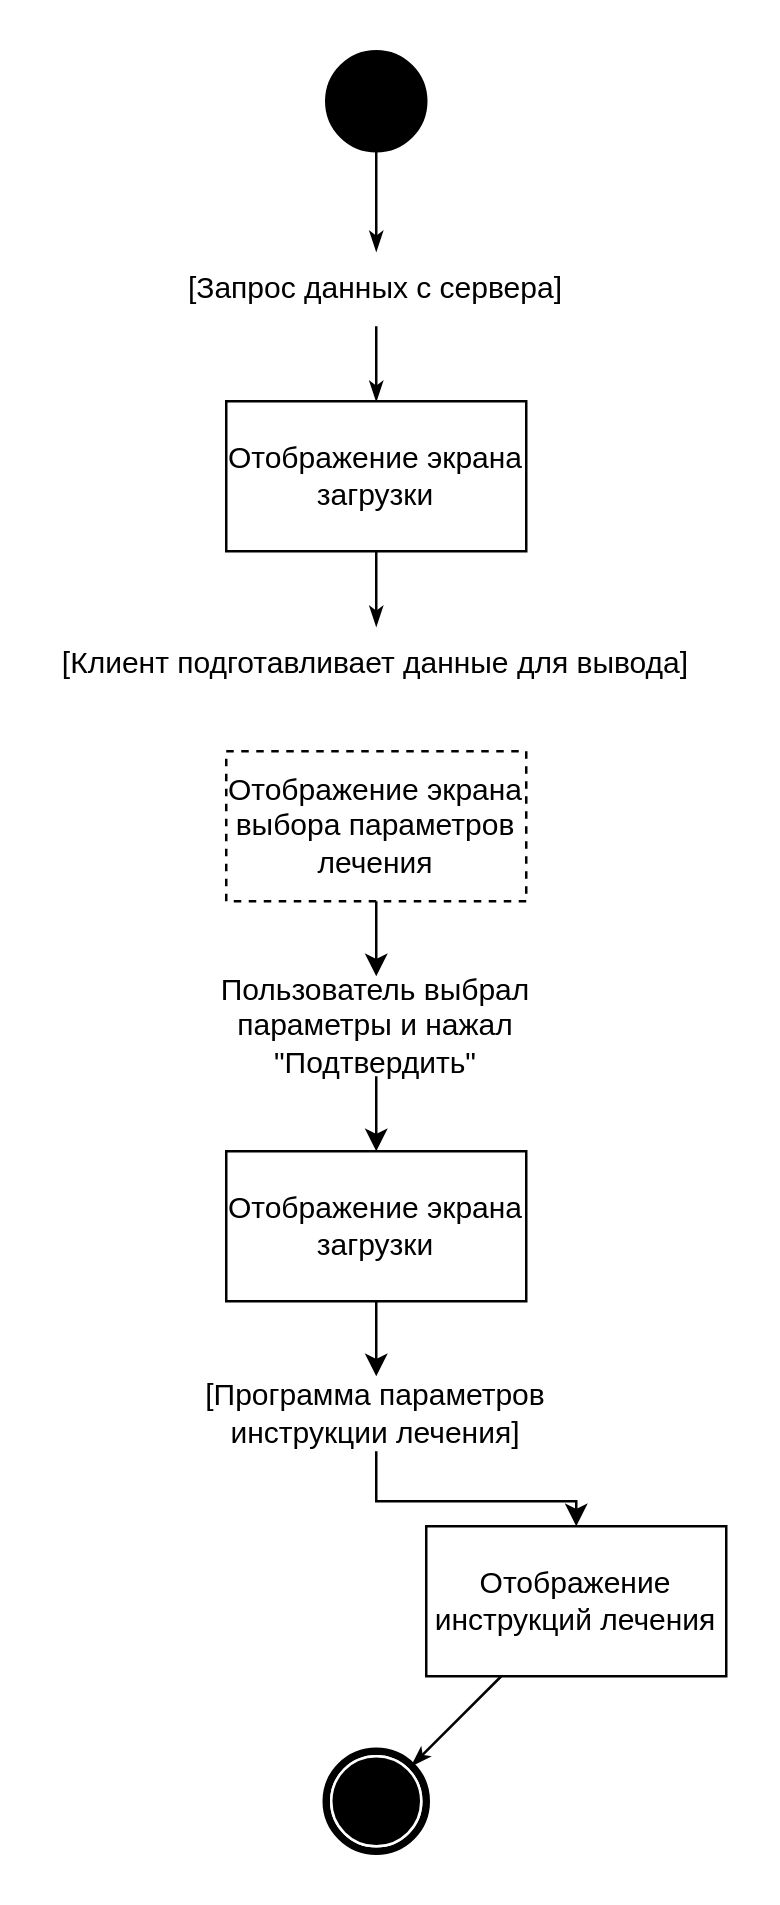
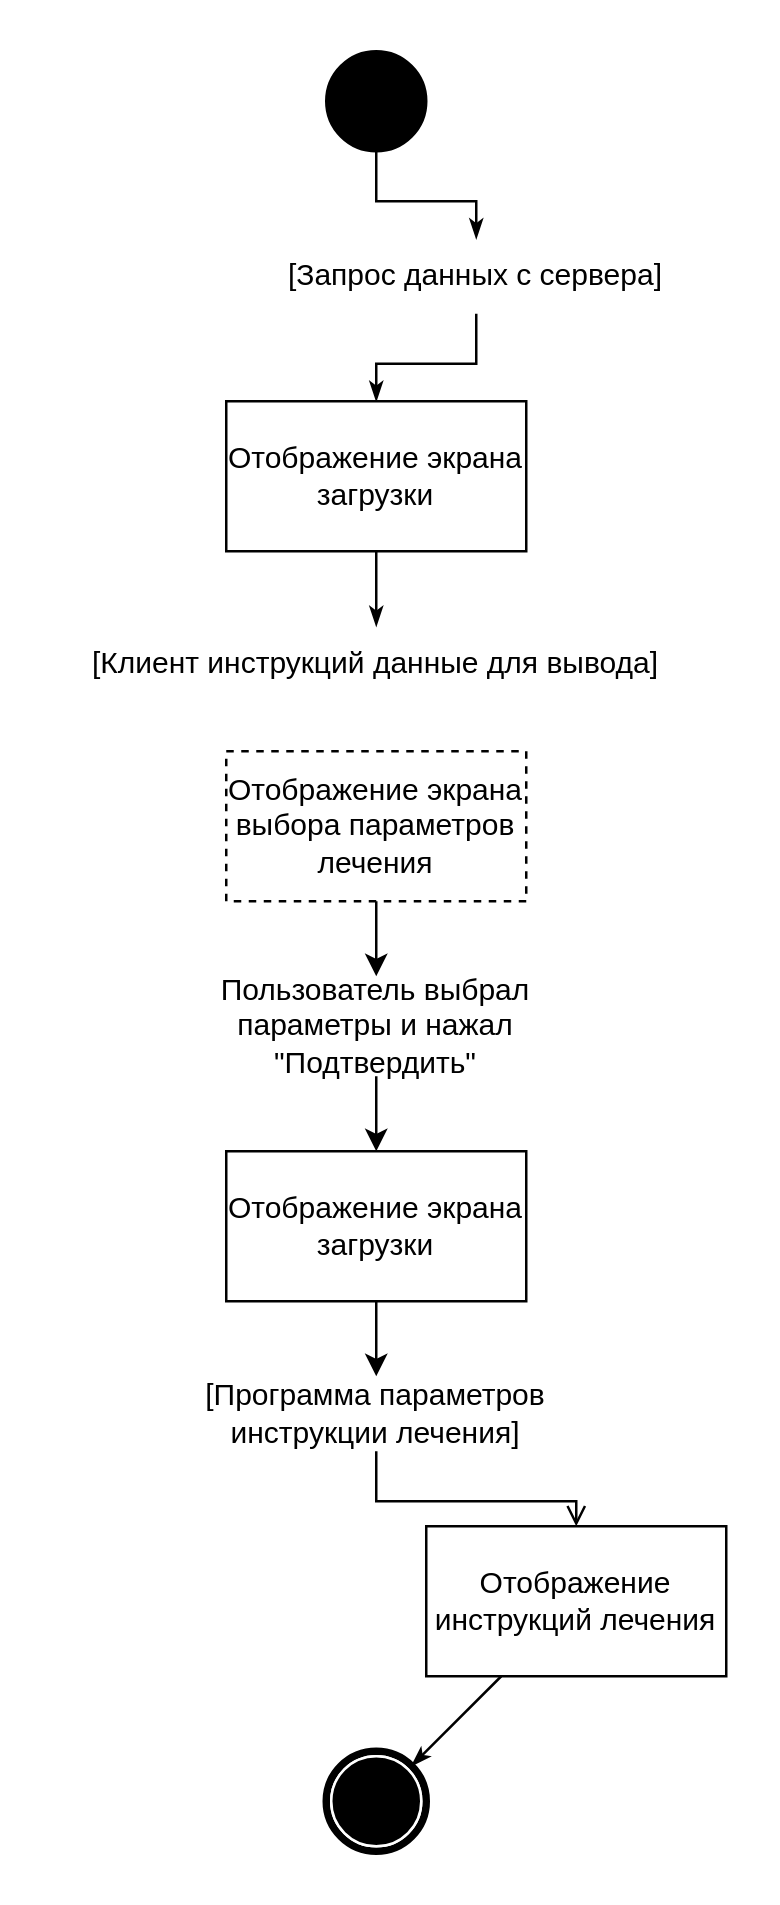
(376, 289) -> (476, 276)
(376, 664) -> (376, 664)
(576, 1508) -> (576, 1511)
